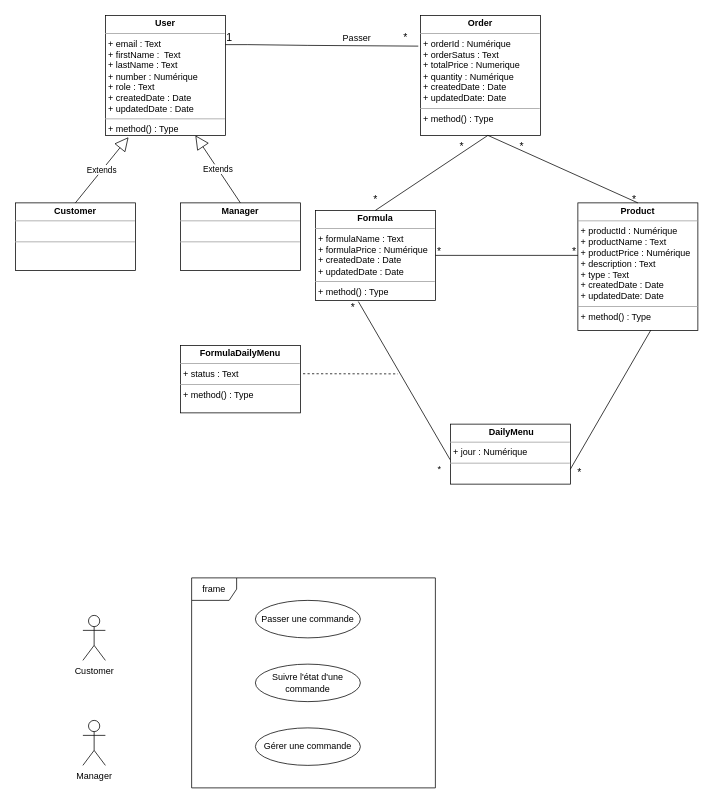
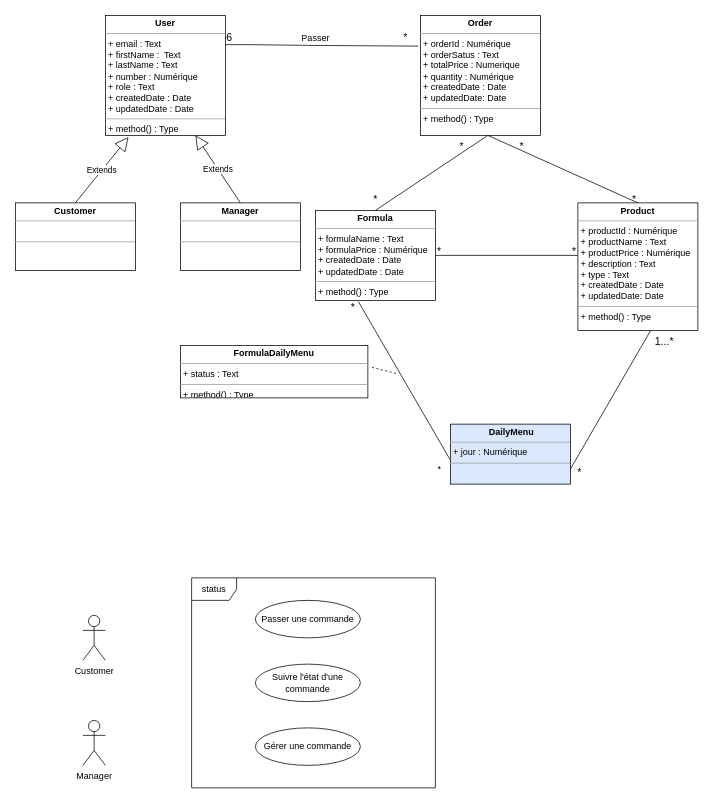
(230, 38) -> (230, 38)
(357, 38) -> (315, 38)
none -> (664, 342)
(240, 379) -> (274, 372)
(510, 454) -> (510, 454)
(214, 589) -> (214, 589)
